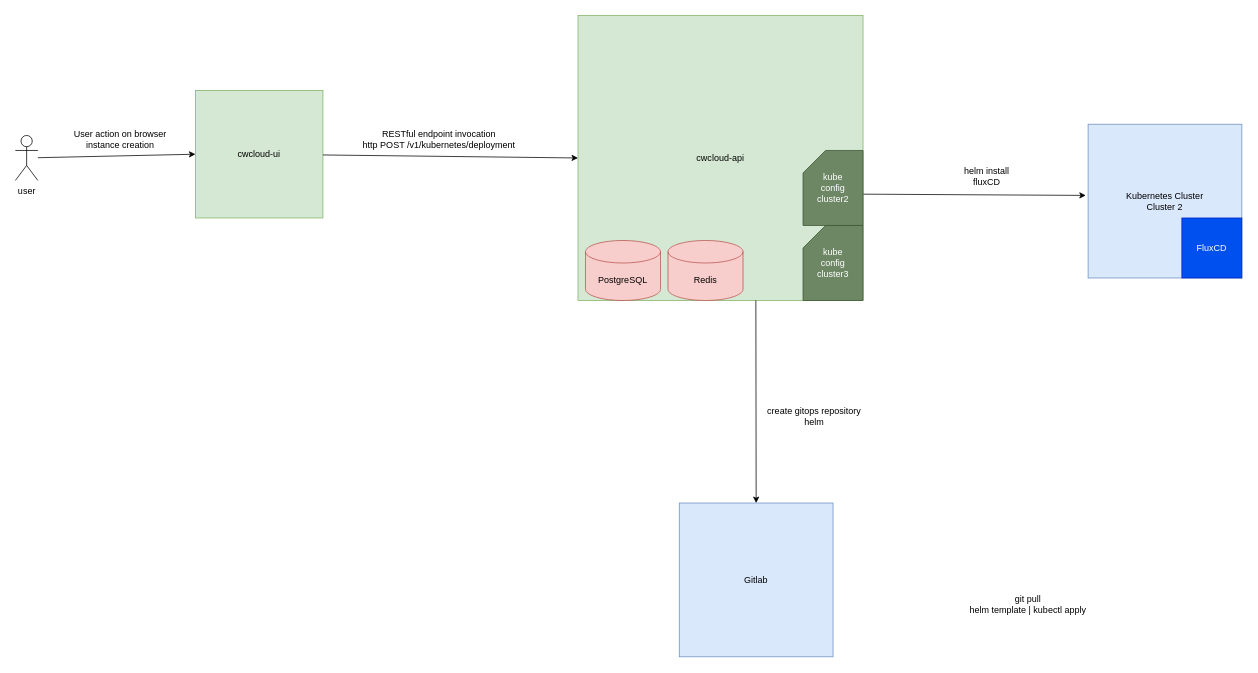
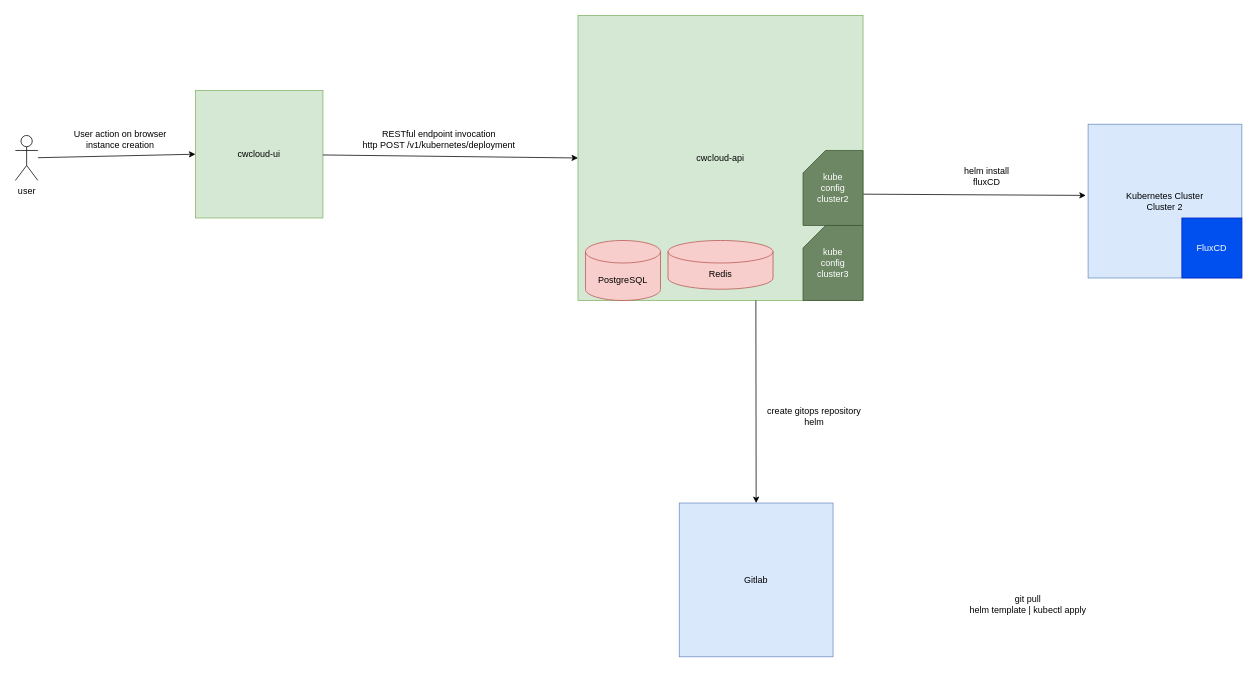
(705, 270) -> (720, 265)
